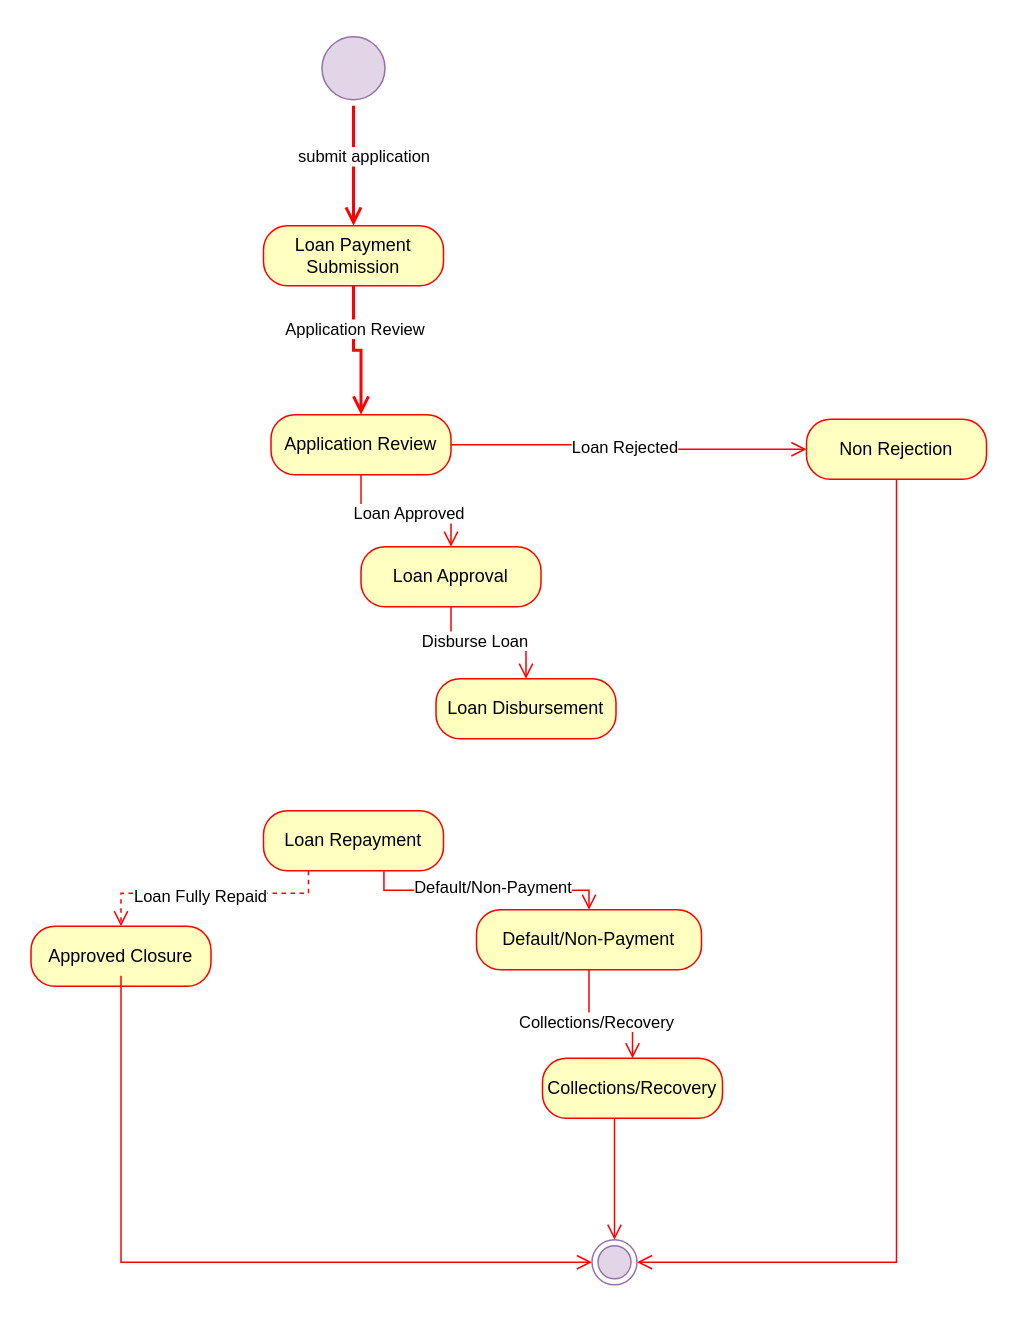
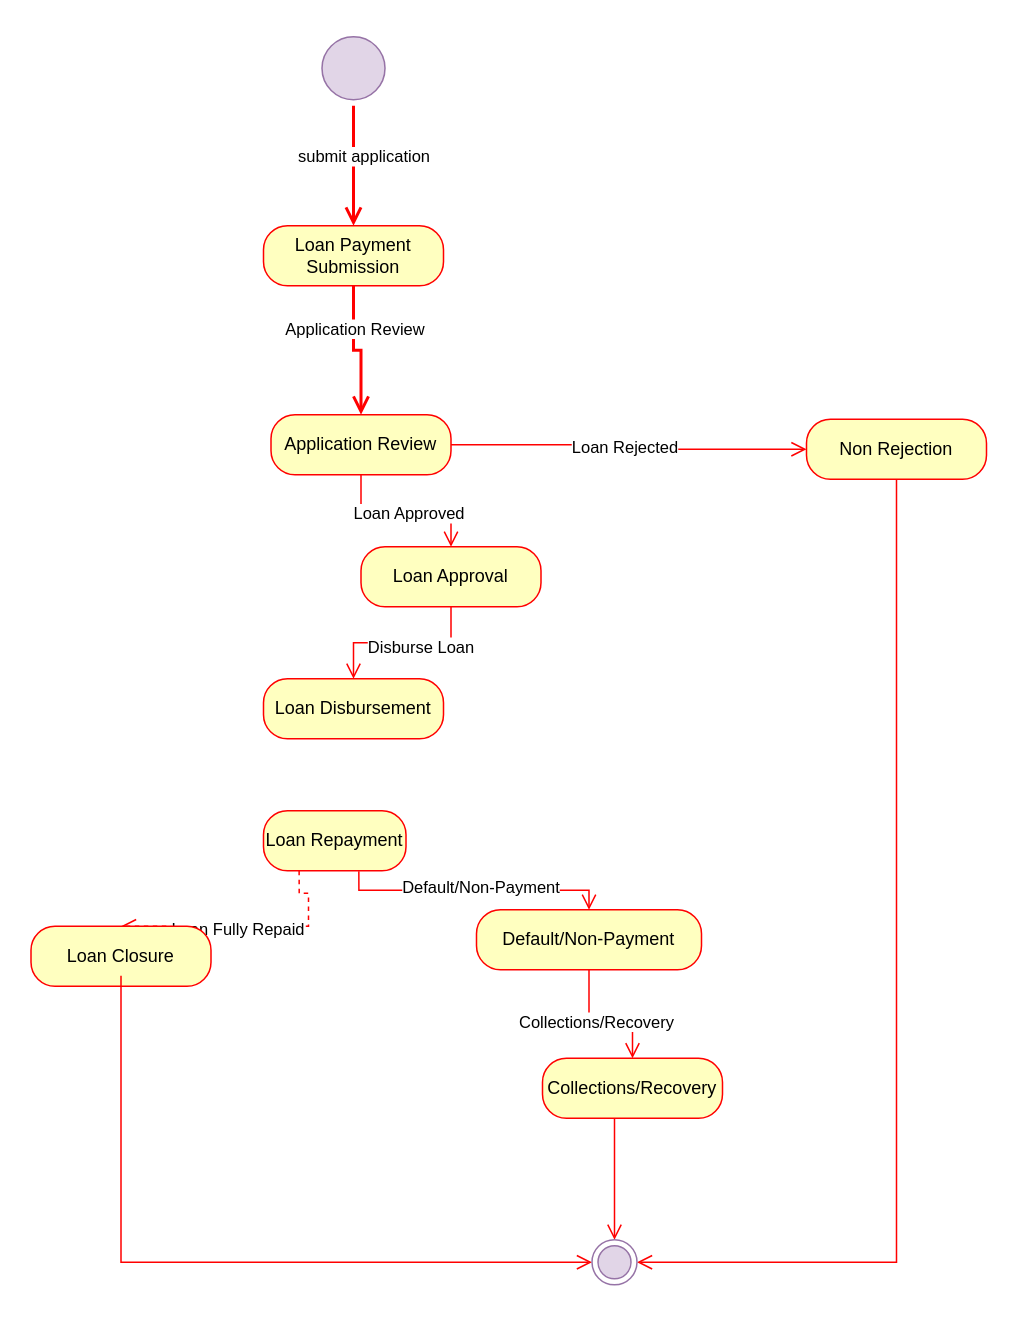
(526, 709) -> (353, 709)
(353, 841) -> (335, 841)
(121, 956) -> (121, 956)
